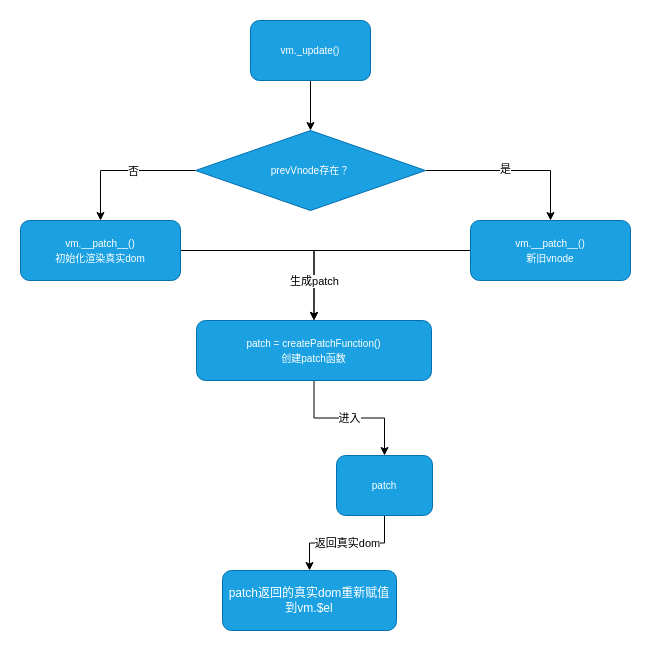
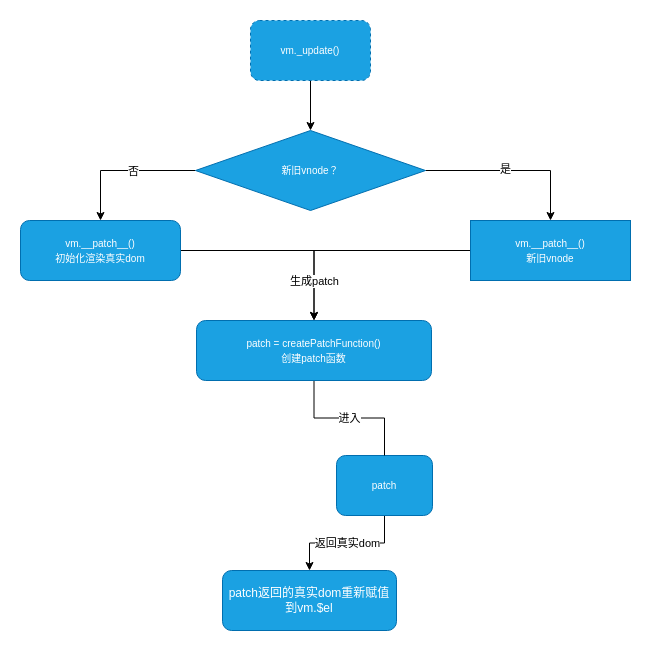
(311, 51) -> (311, 51)
(311, 171) -> (311, 171)
(551, 251) -> (551, 251)
(385, 447) -> (385, 450)
